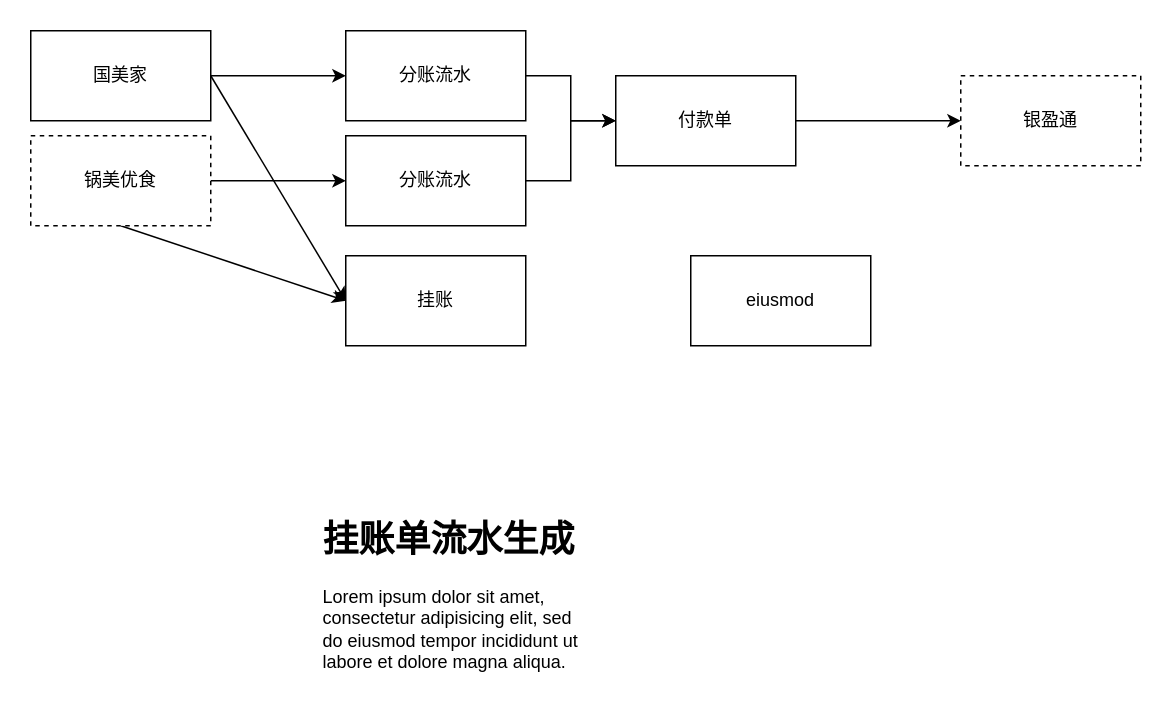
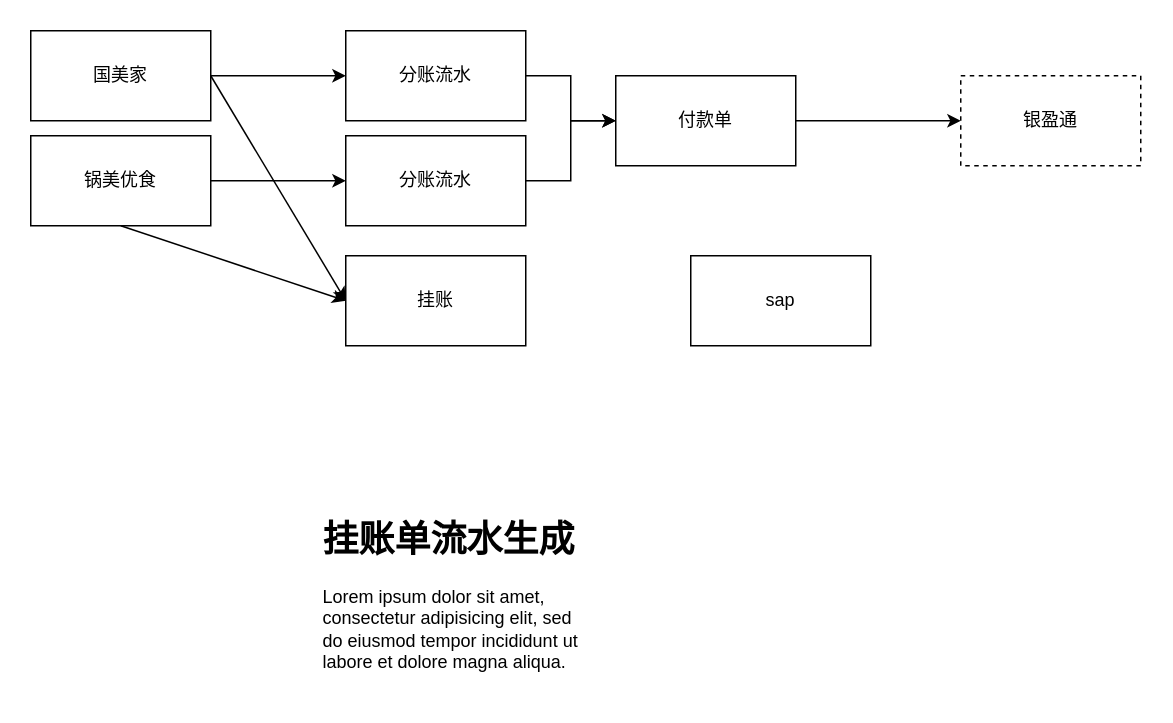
(121, 181) -> (121, 181)
(781, 301) -> (781, 301)
